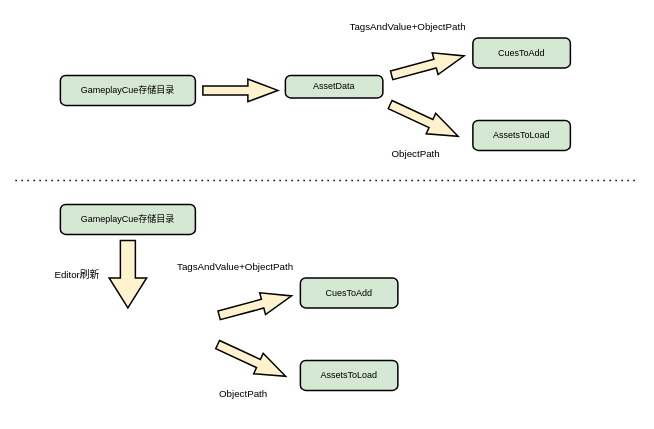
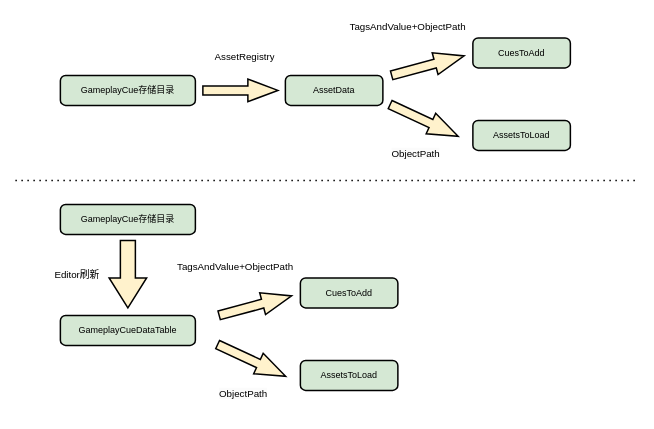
none -> (255, 57)
(334, 87) -> (334, 90)
none -> (128, 330)
